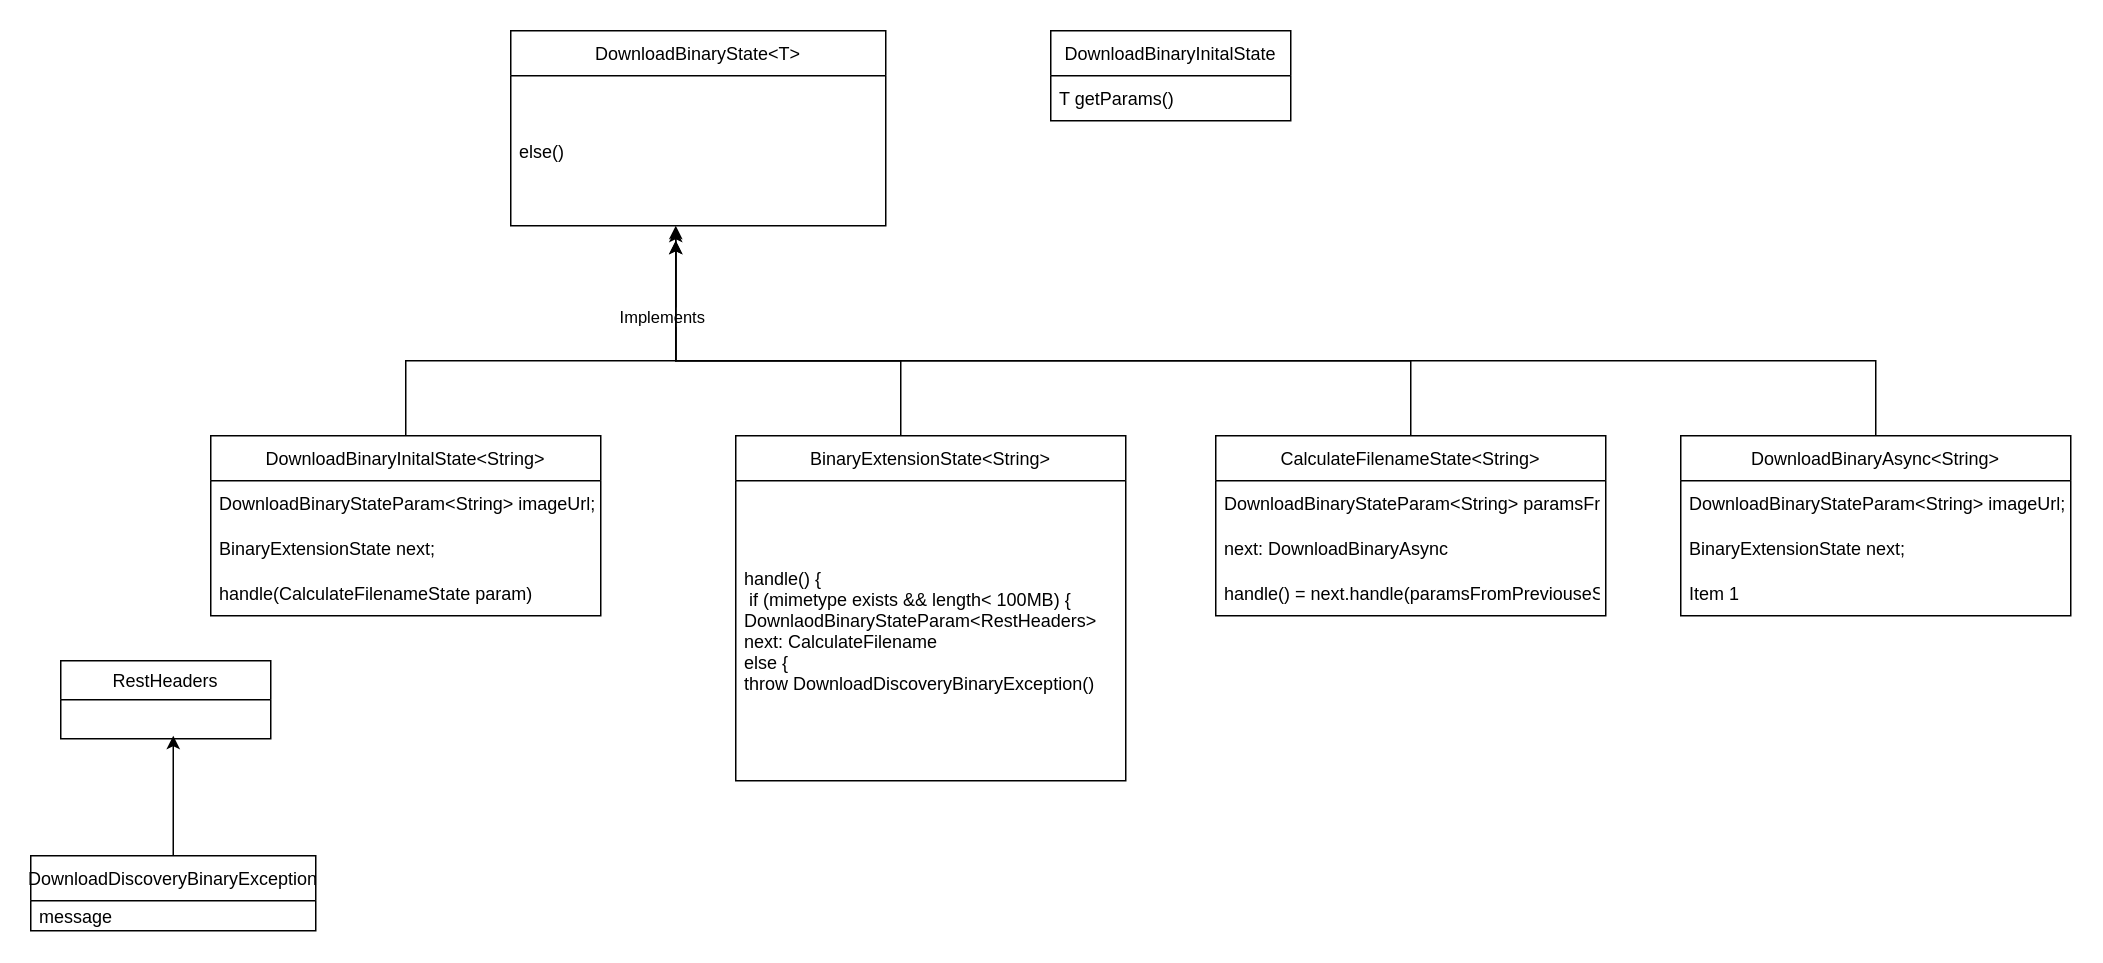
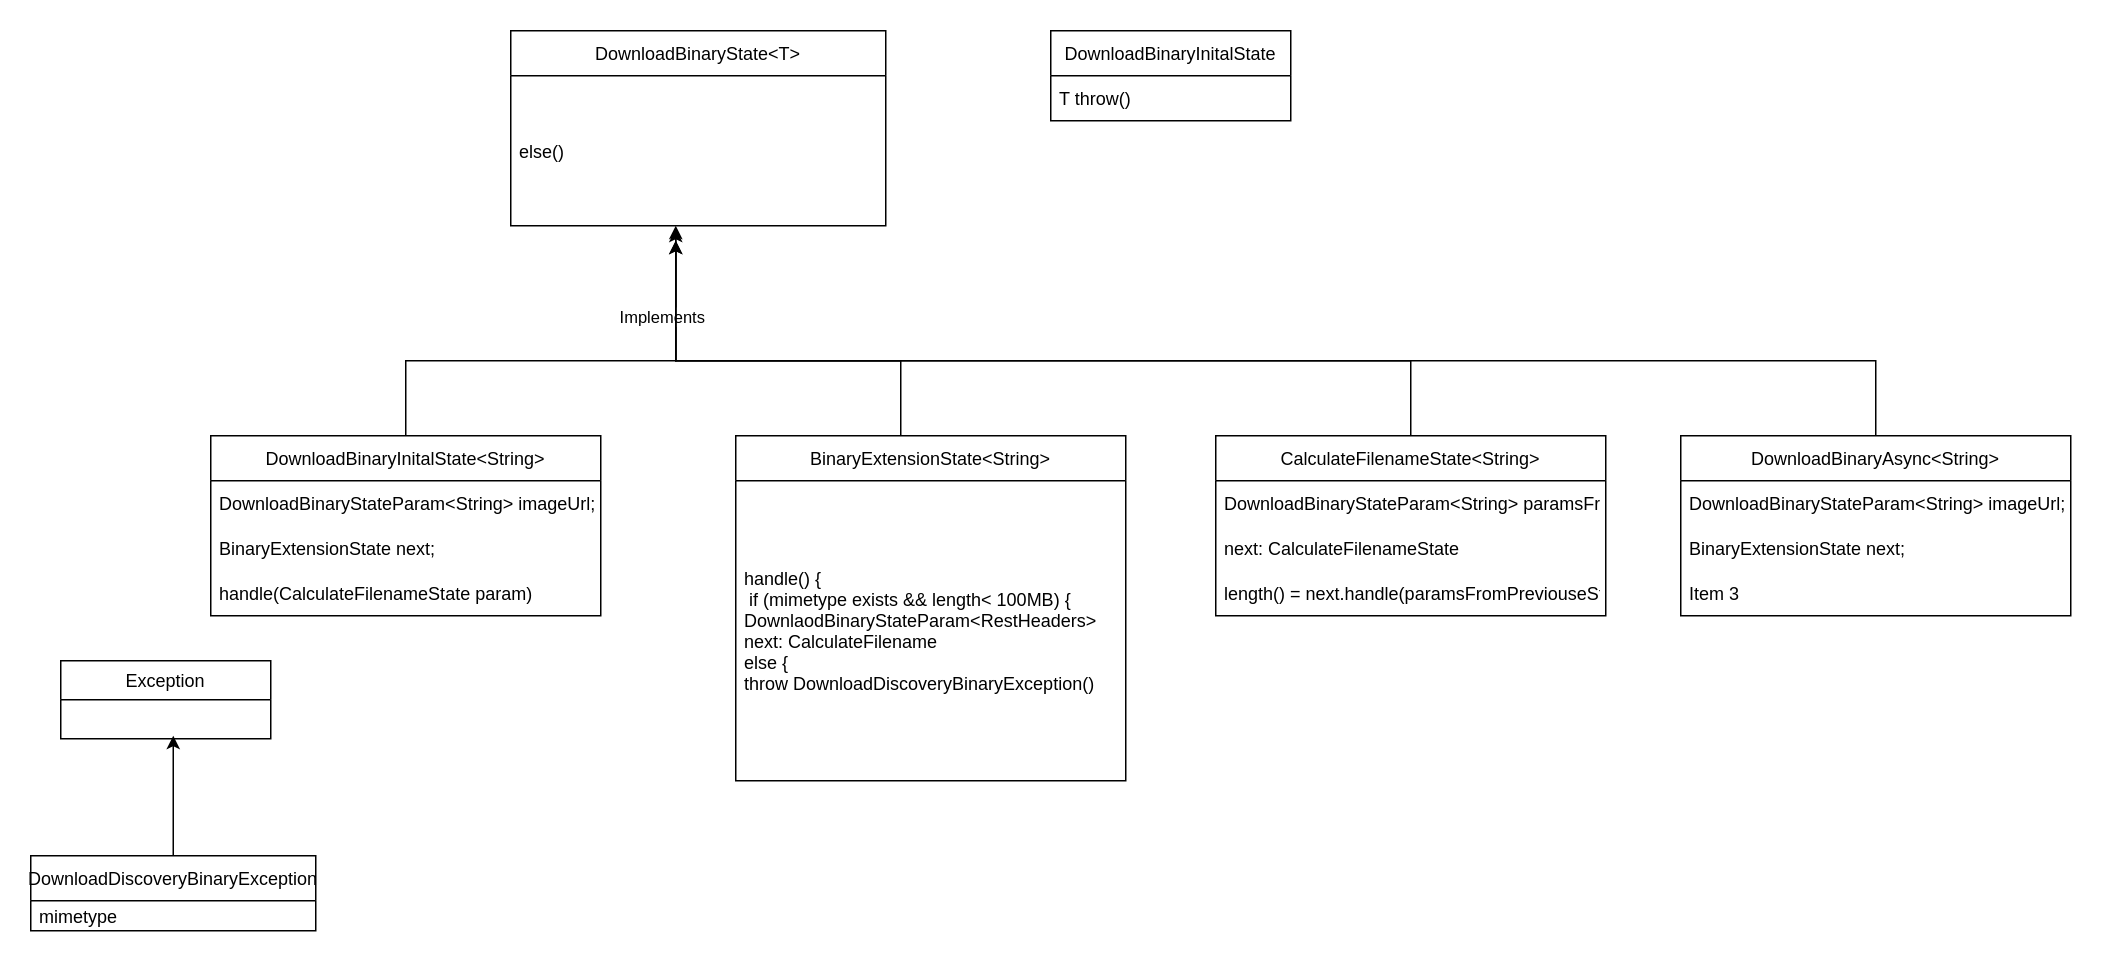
(1122, 99) -> (1102, 99)
(1341, 549) -> (1351, 549)
(1452, 594) -> (1452, 594)
(1717, 594) -> (1717, 594)
(165, 681) -> (165, 681)
(74, 917) -> (77, 917)
